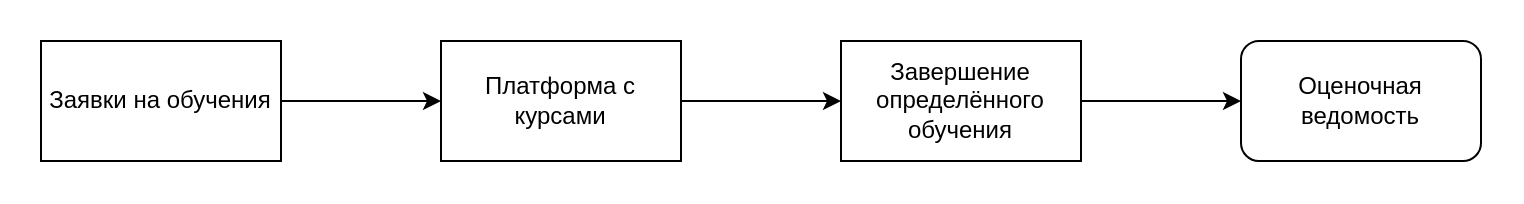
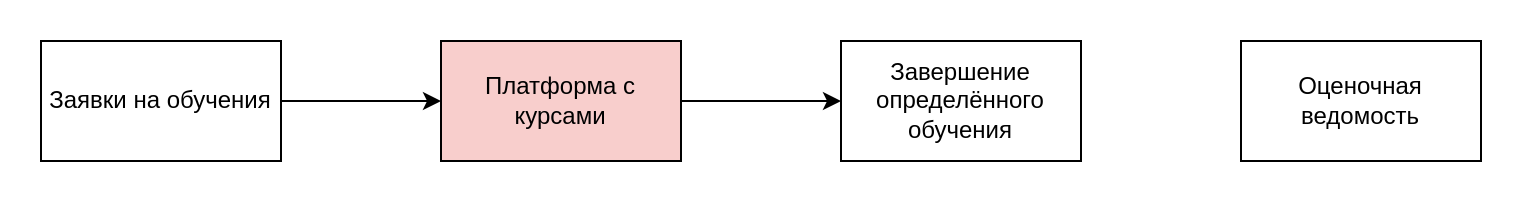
(561, 101) -> (561, 101)
(1154, 101) -> none
(1361, 101) -> (1361, 101)
